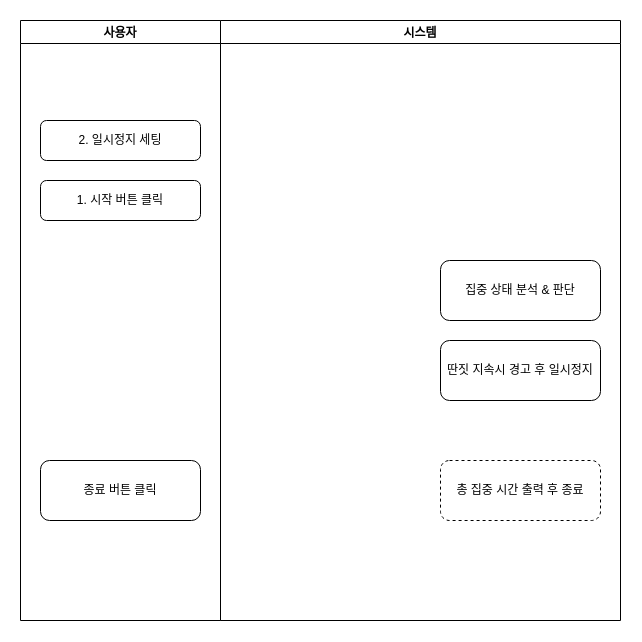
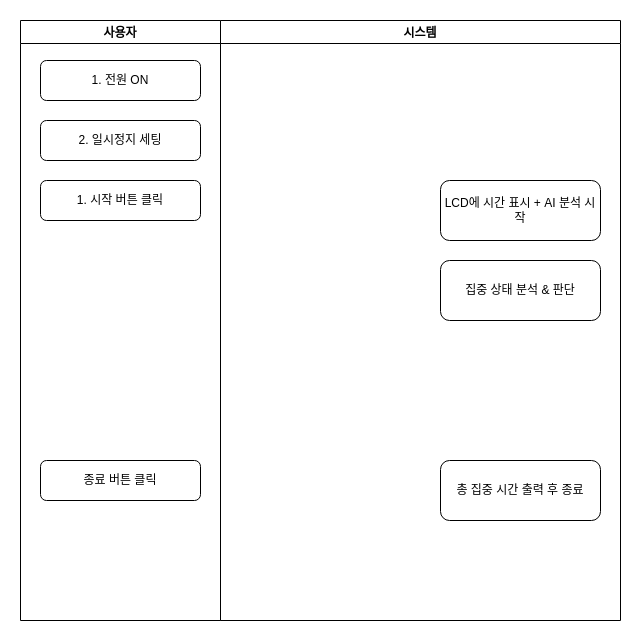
none -> (121, 81)
none -> (521, 211)
(521, 371) -> none
(121, 491) -> (121, 481)
(521, 491) -> (521, 491)
